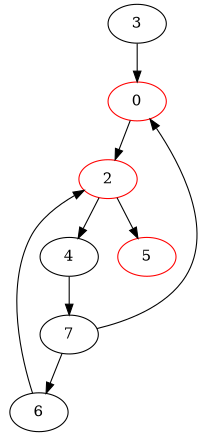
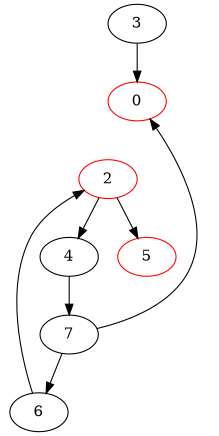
(125, 135) -> none
